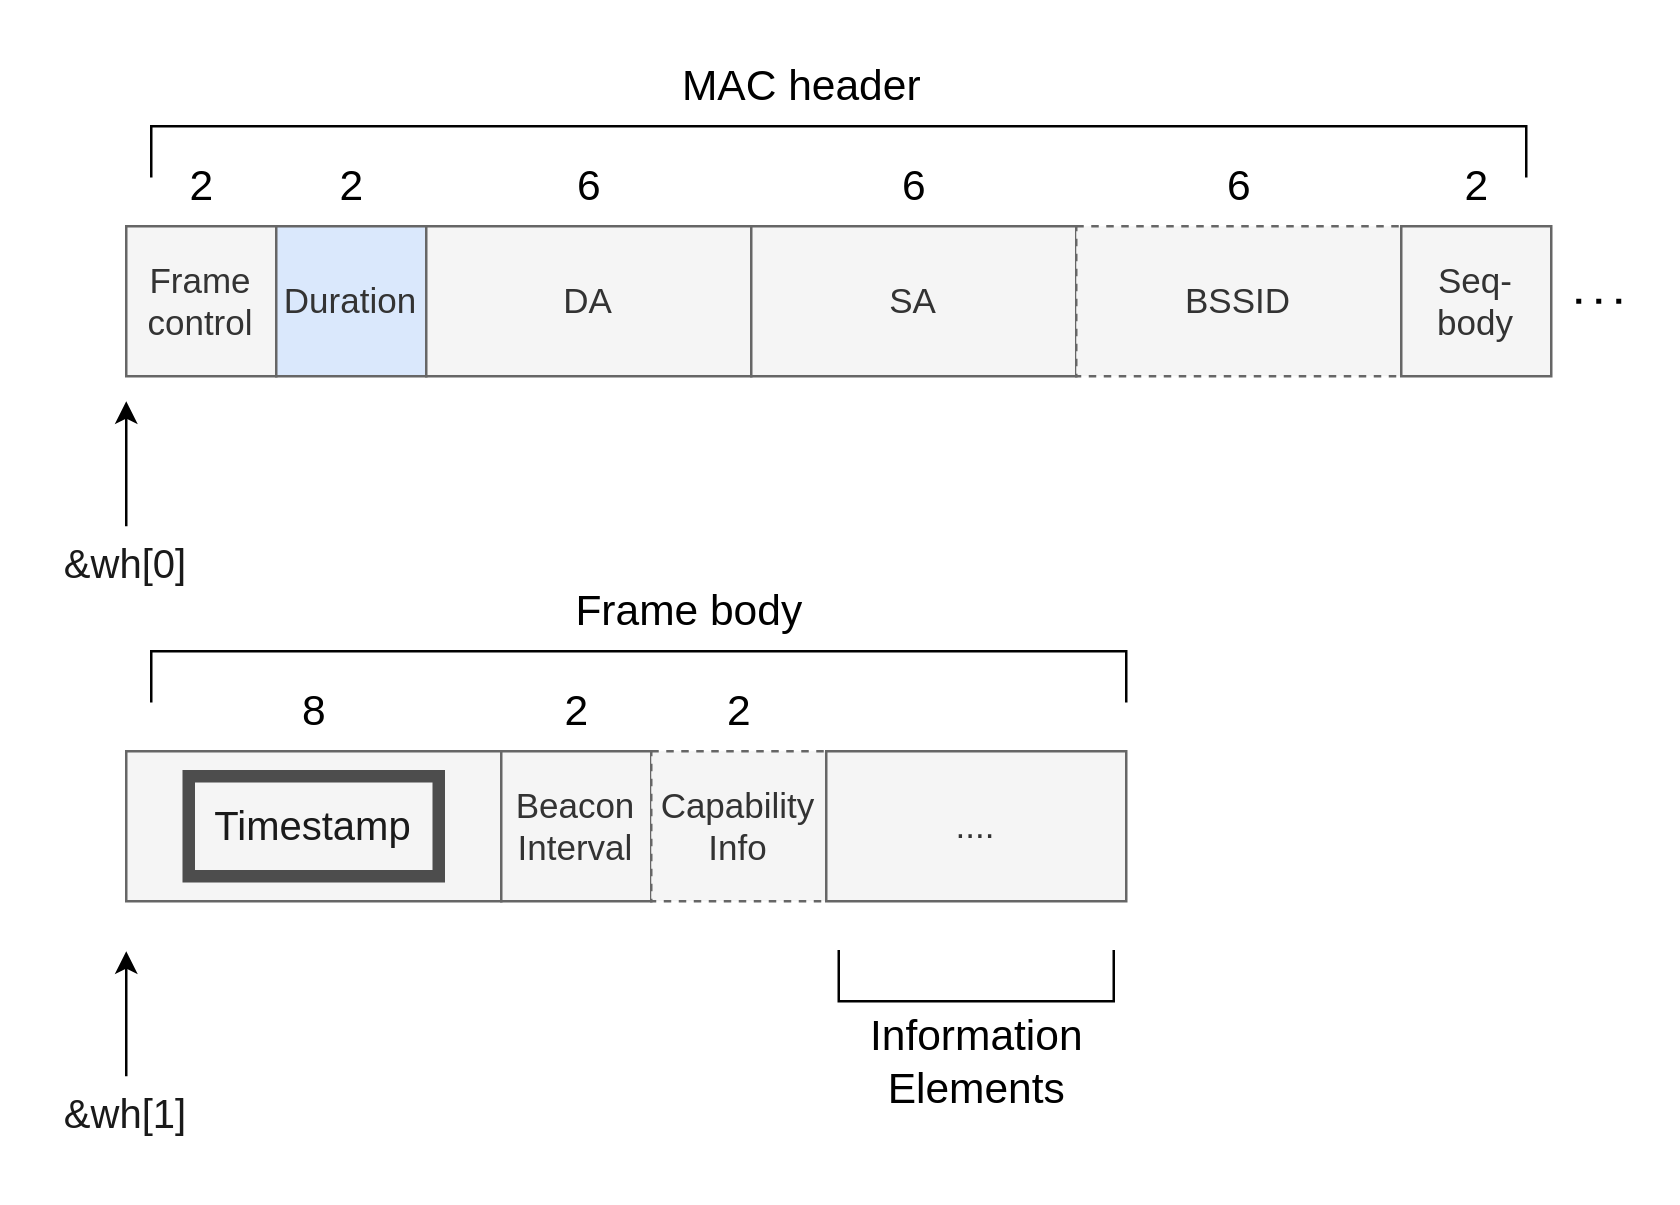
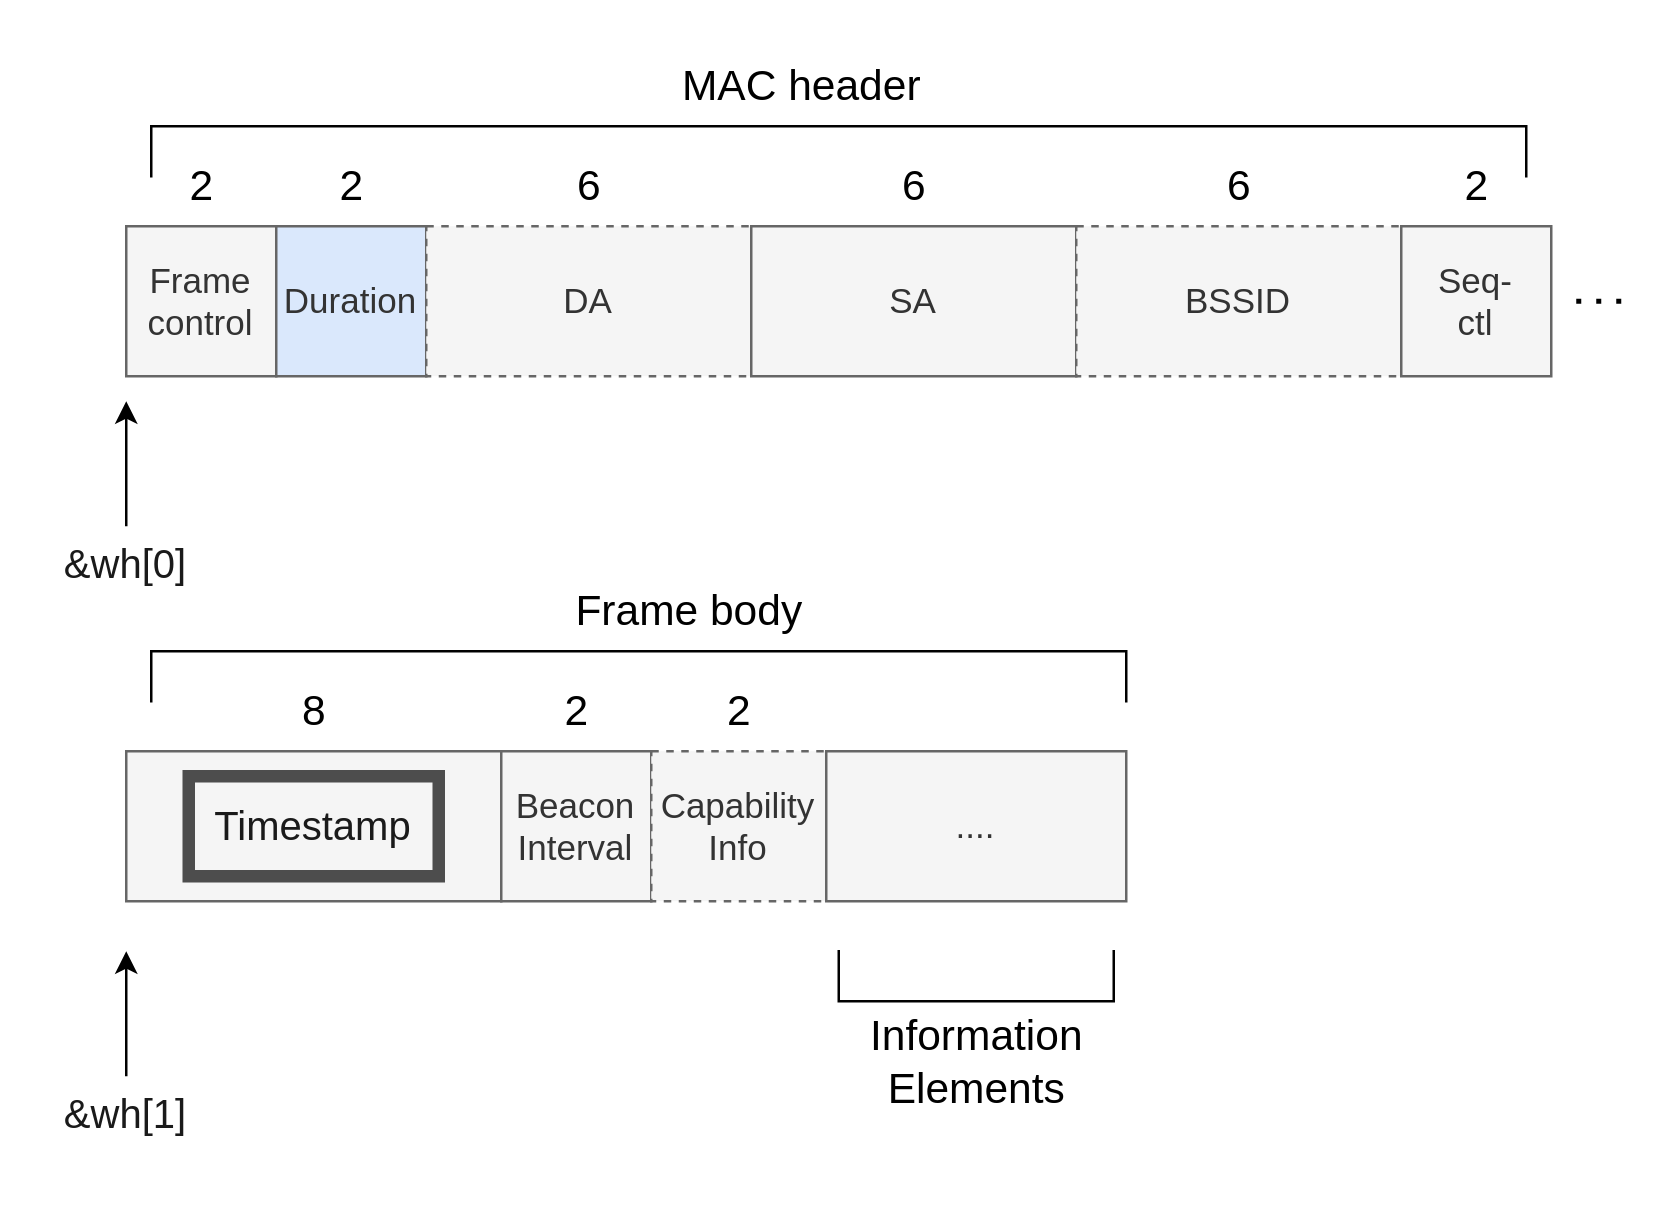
(589, 301) -> (589, 301)
(1476, 301) -> (1476, 301)
